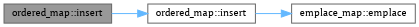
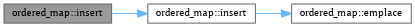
(353, 14) -> (351, 14)
